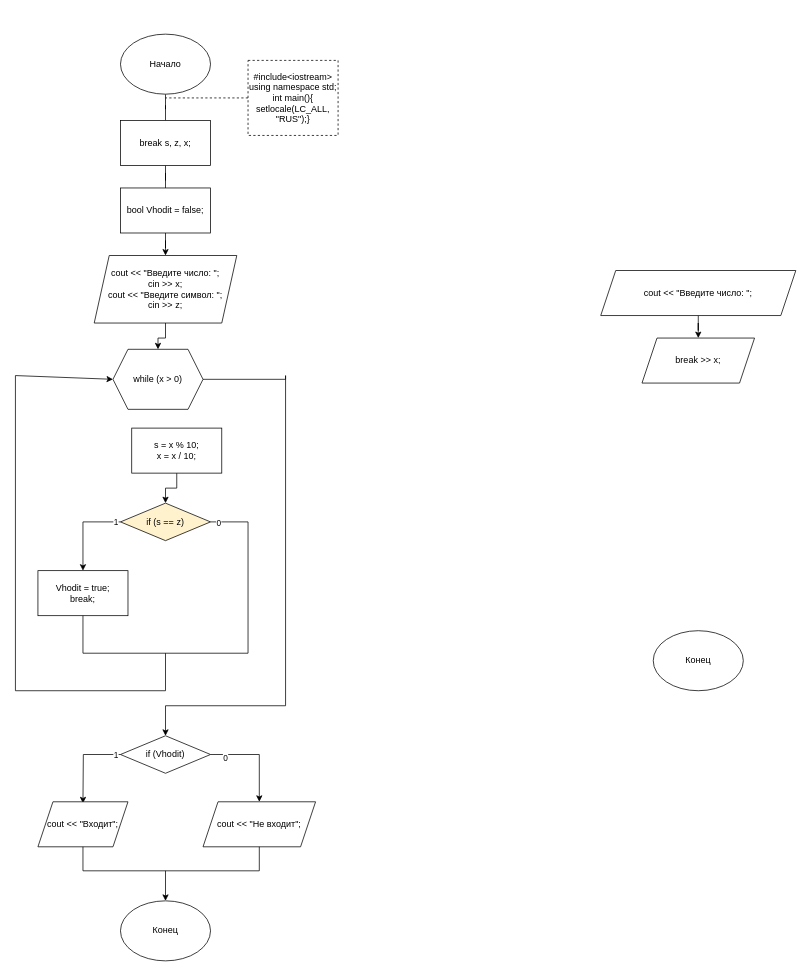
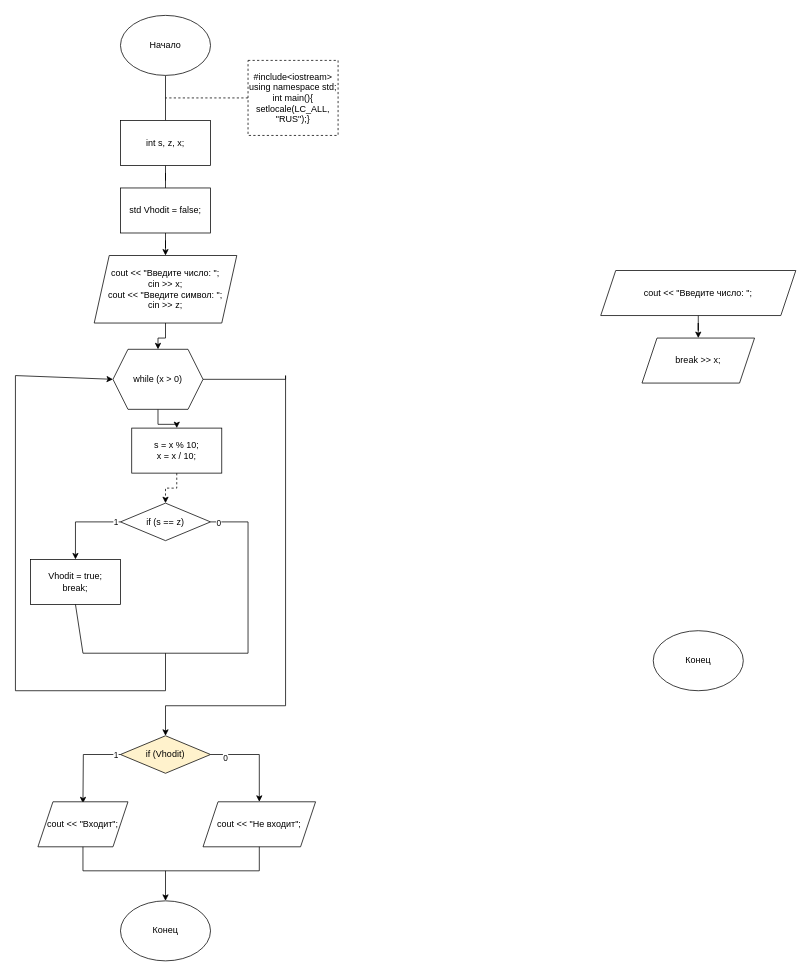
(165, 64) -> (165, 45)
(165, 143) -> (165, 143)
(165, 210) -> (165, 210)
none -> (166, 424)
(174, 488) -> (174, 488)
(165, 522) -> (165, 522)
(83, 593) -> (75, 582)
(165, 754) -> (165, 754)
